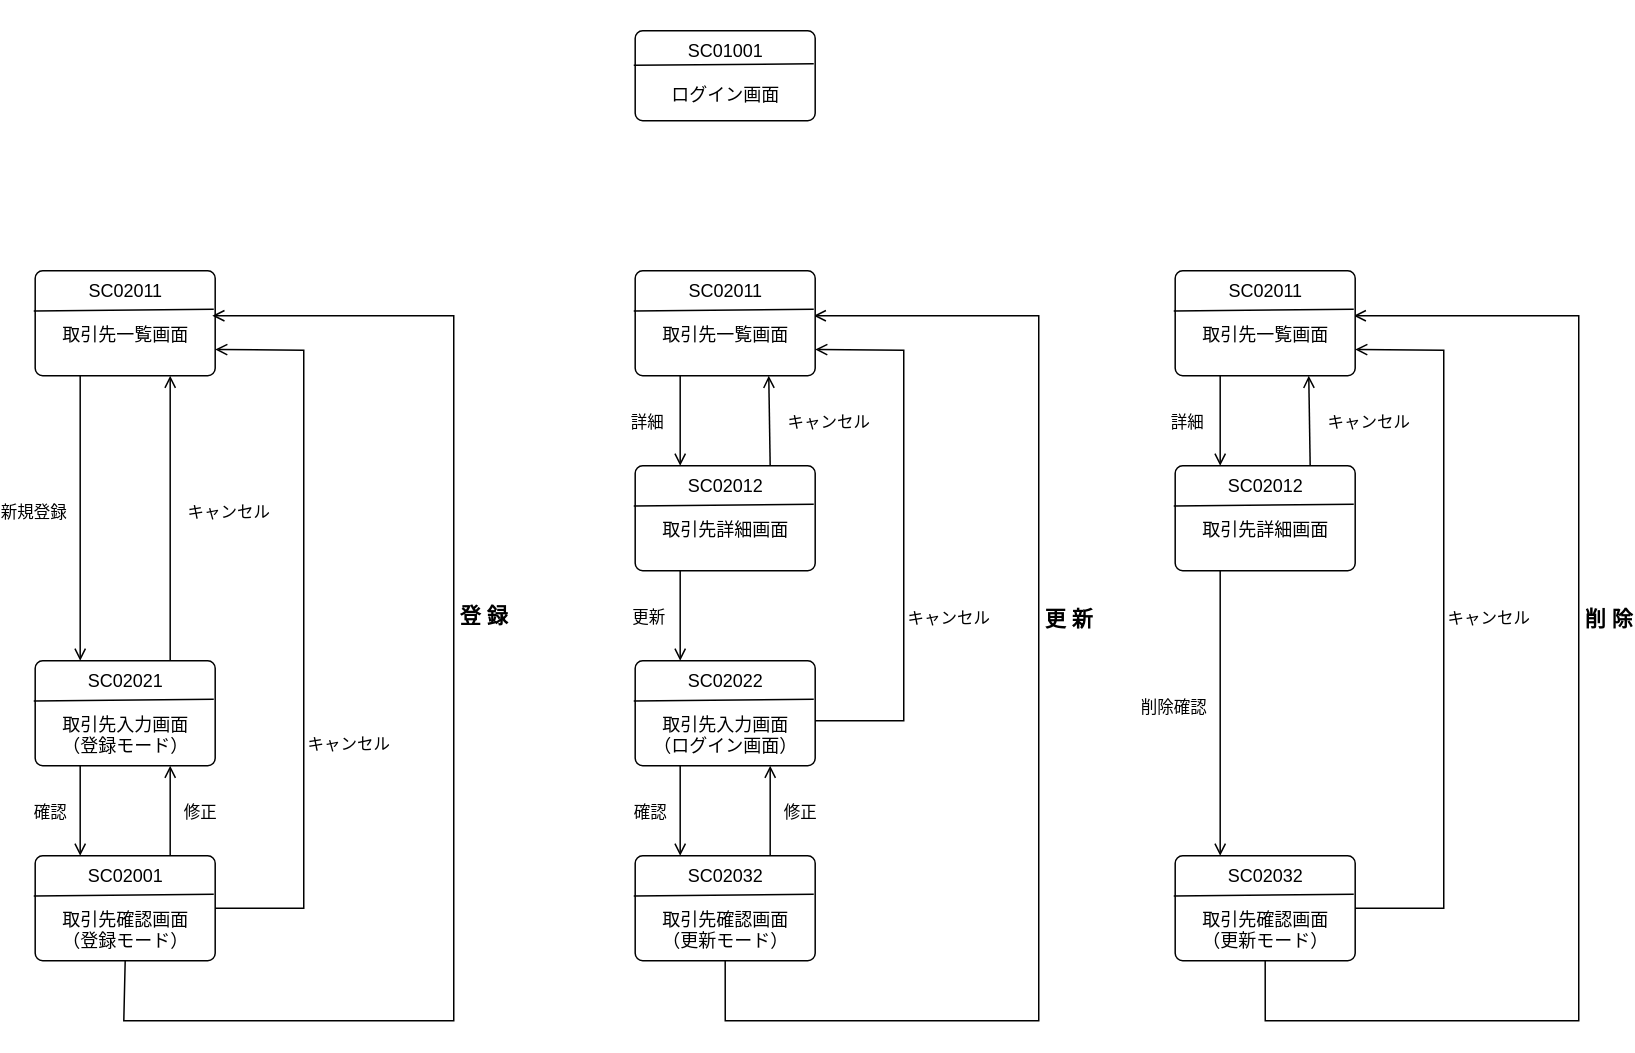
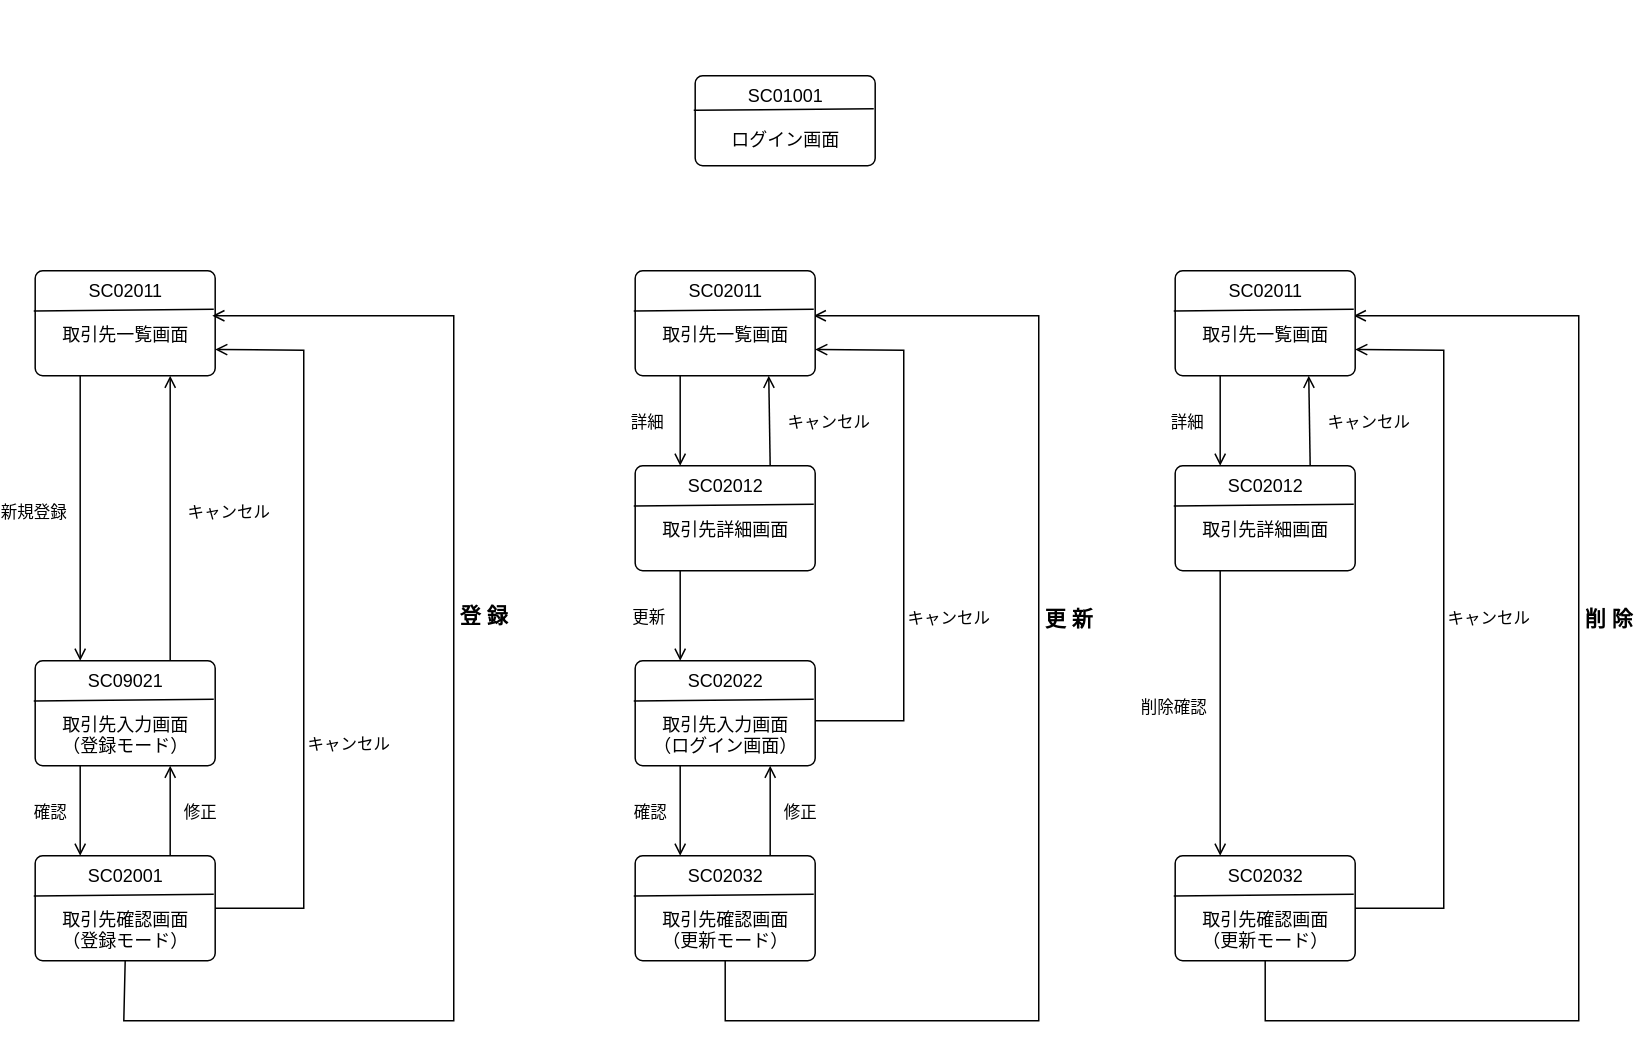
(725, 76) -> (785, 121)
(126, 704) -> (126, 704)
